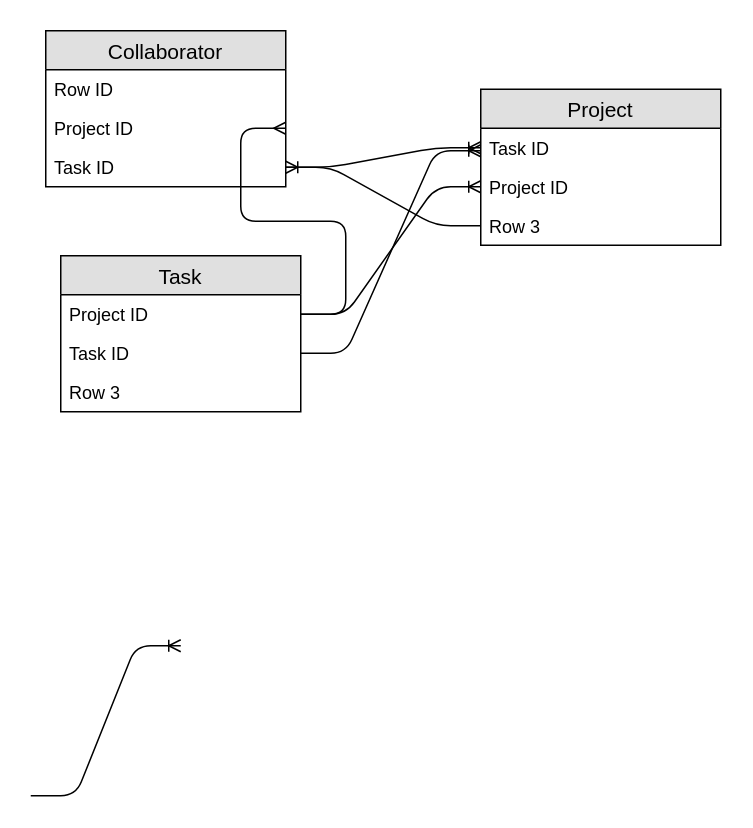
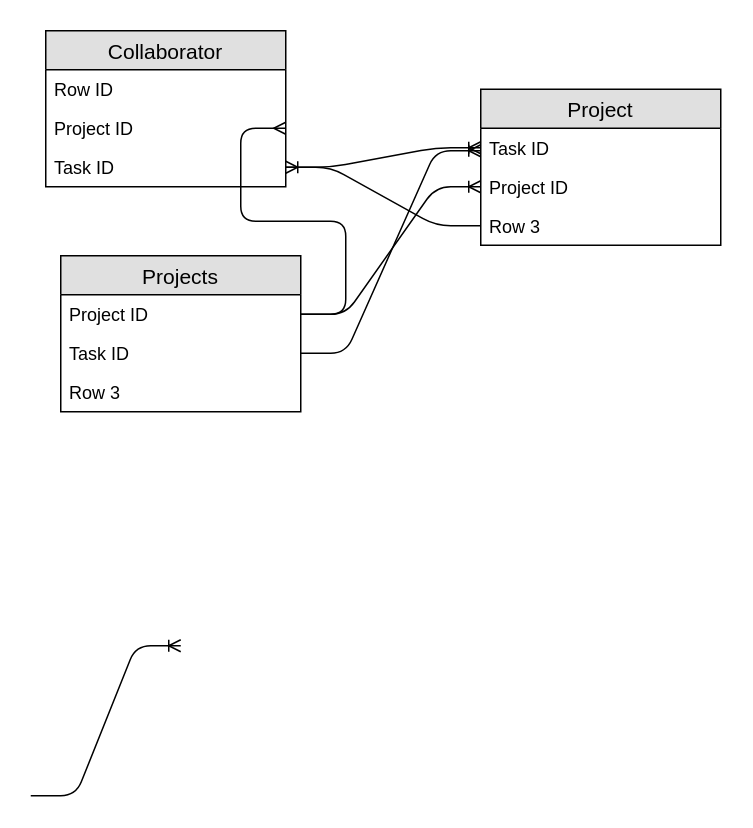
(180, 277) -> (180, 277)
